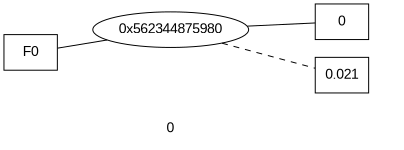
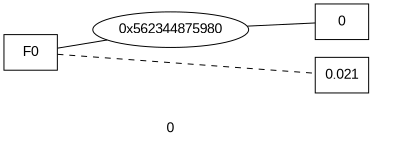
(269, 56) -> (186, 64)
